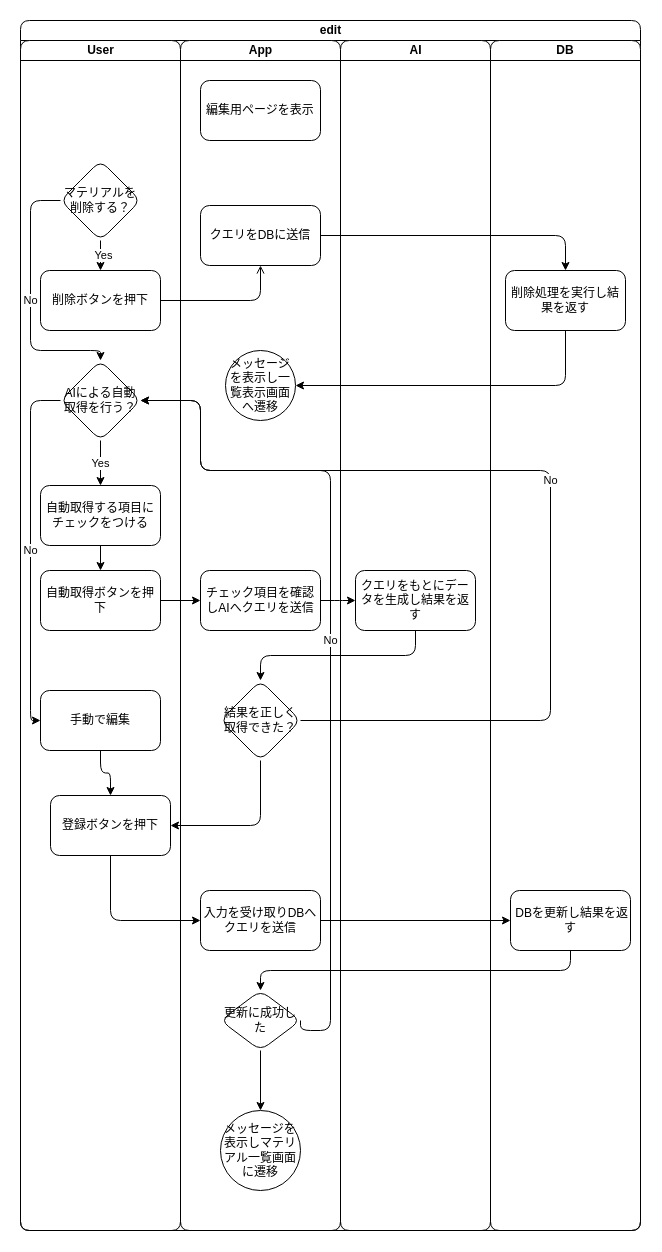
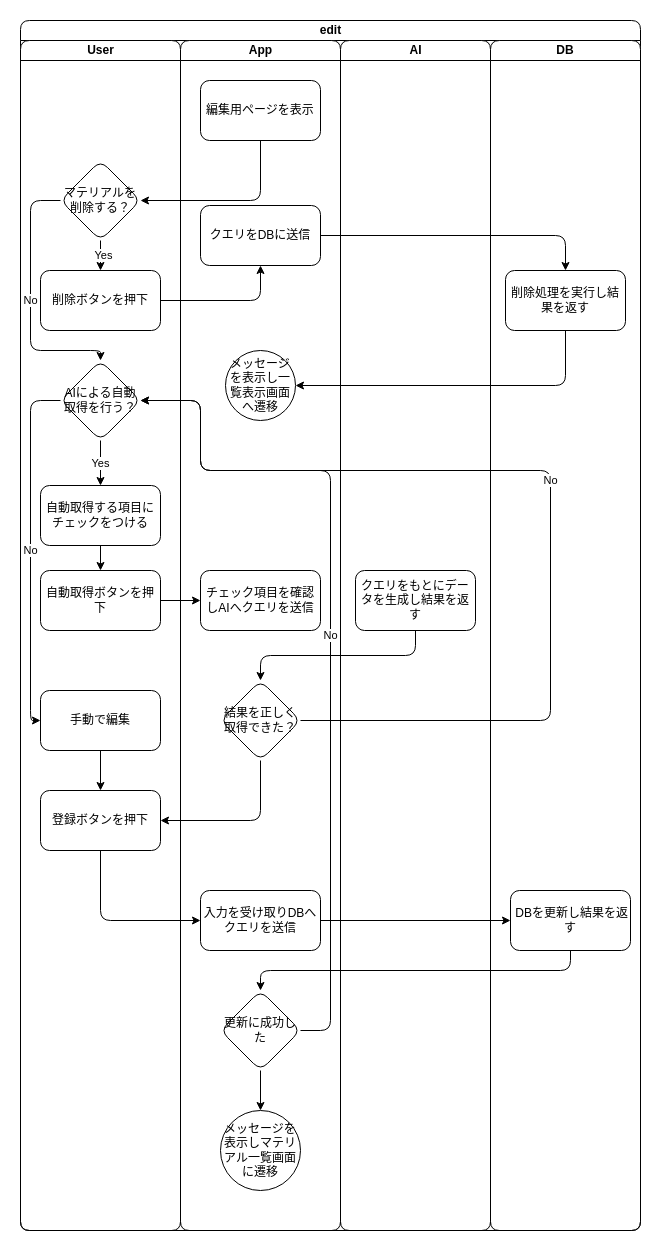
none -> (229, 201)
(261, 271) -> (261, 273)
(339, 601) -> none
(111, 826) -> (101, 821)
(261, 1021) -> (261, 1031)
